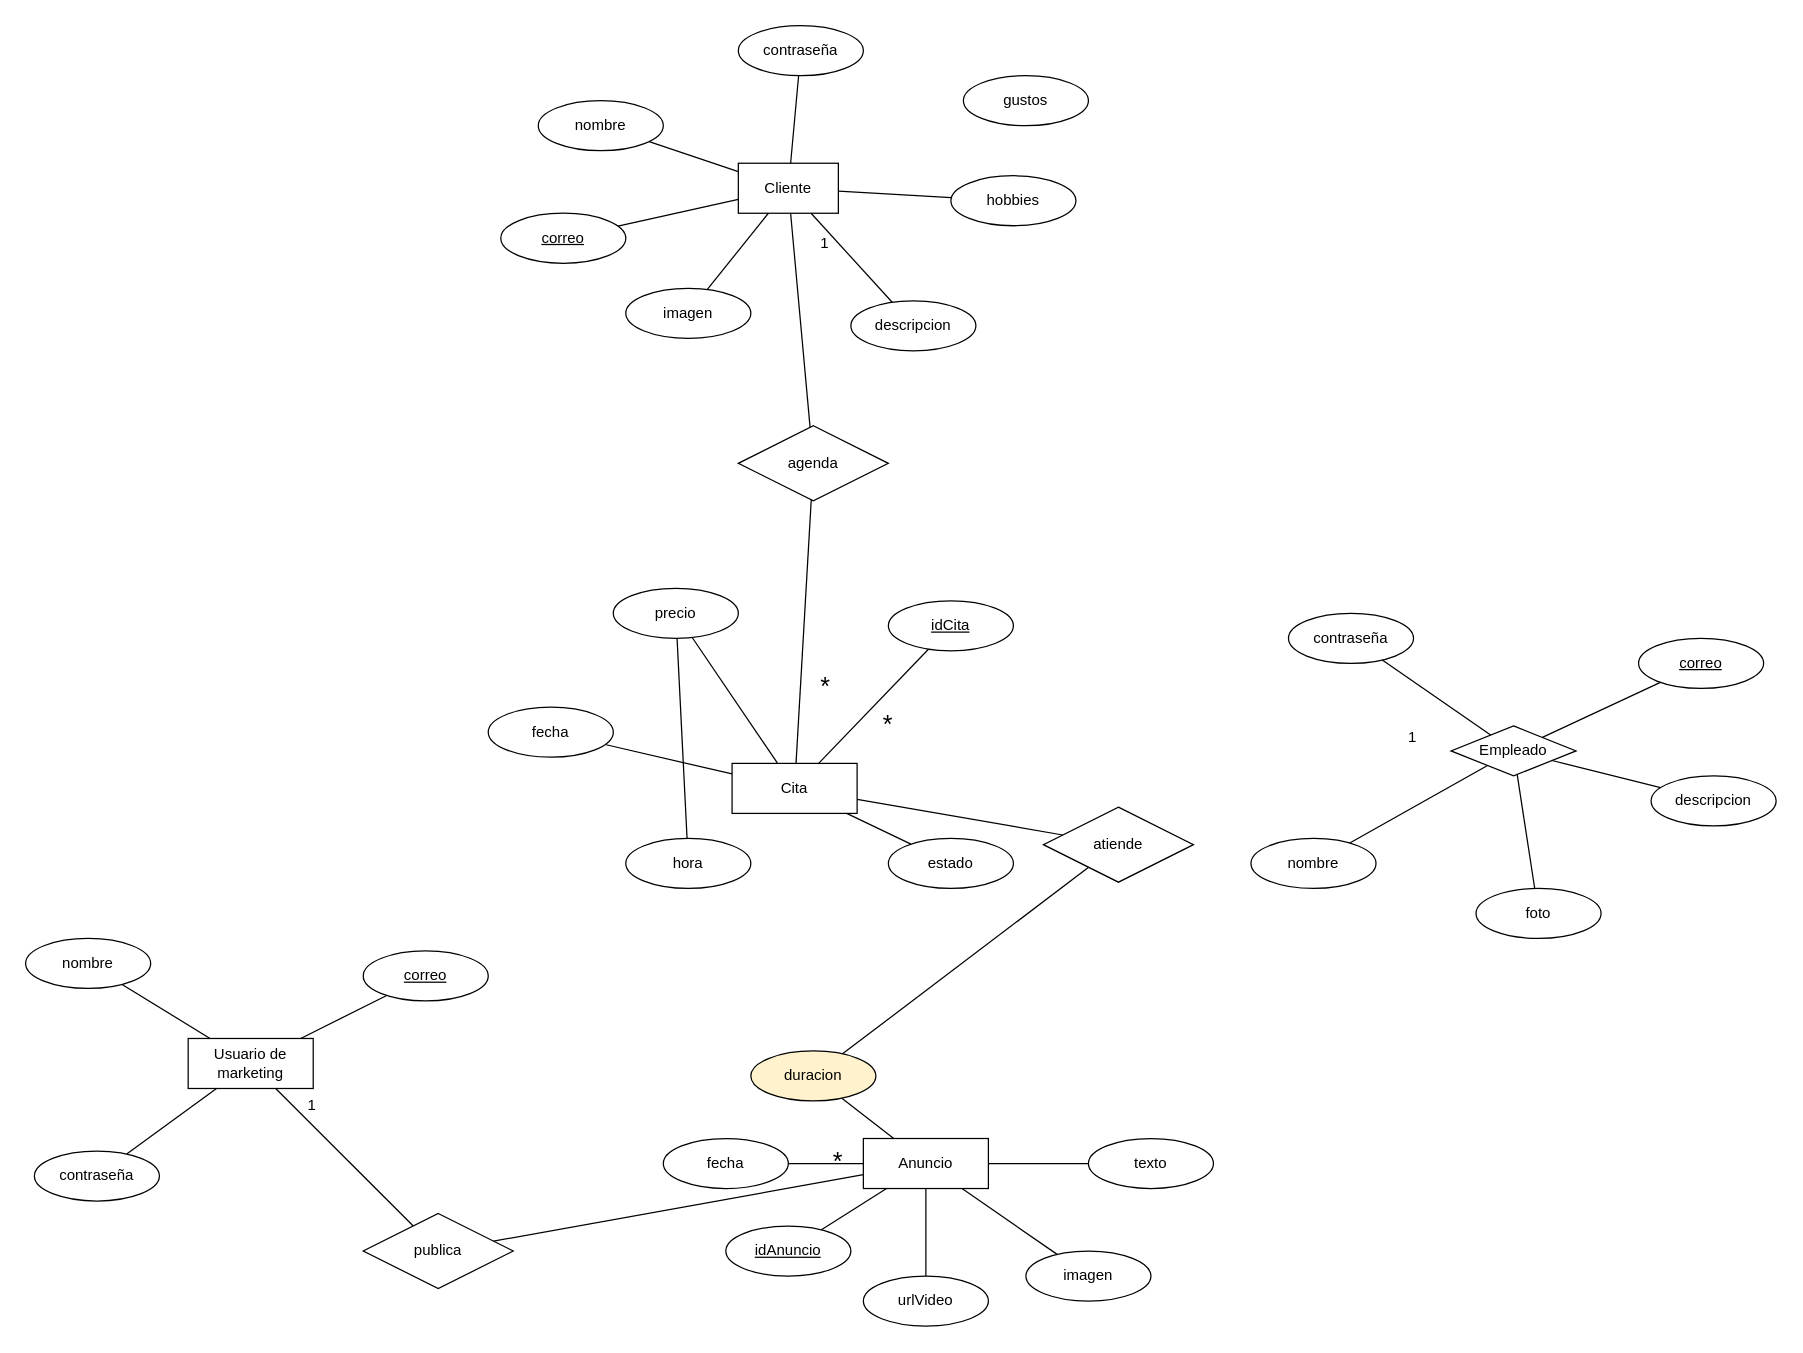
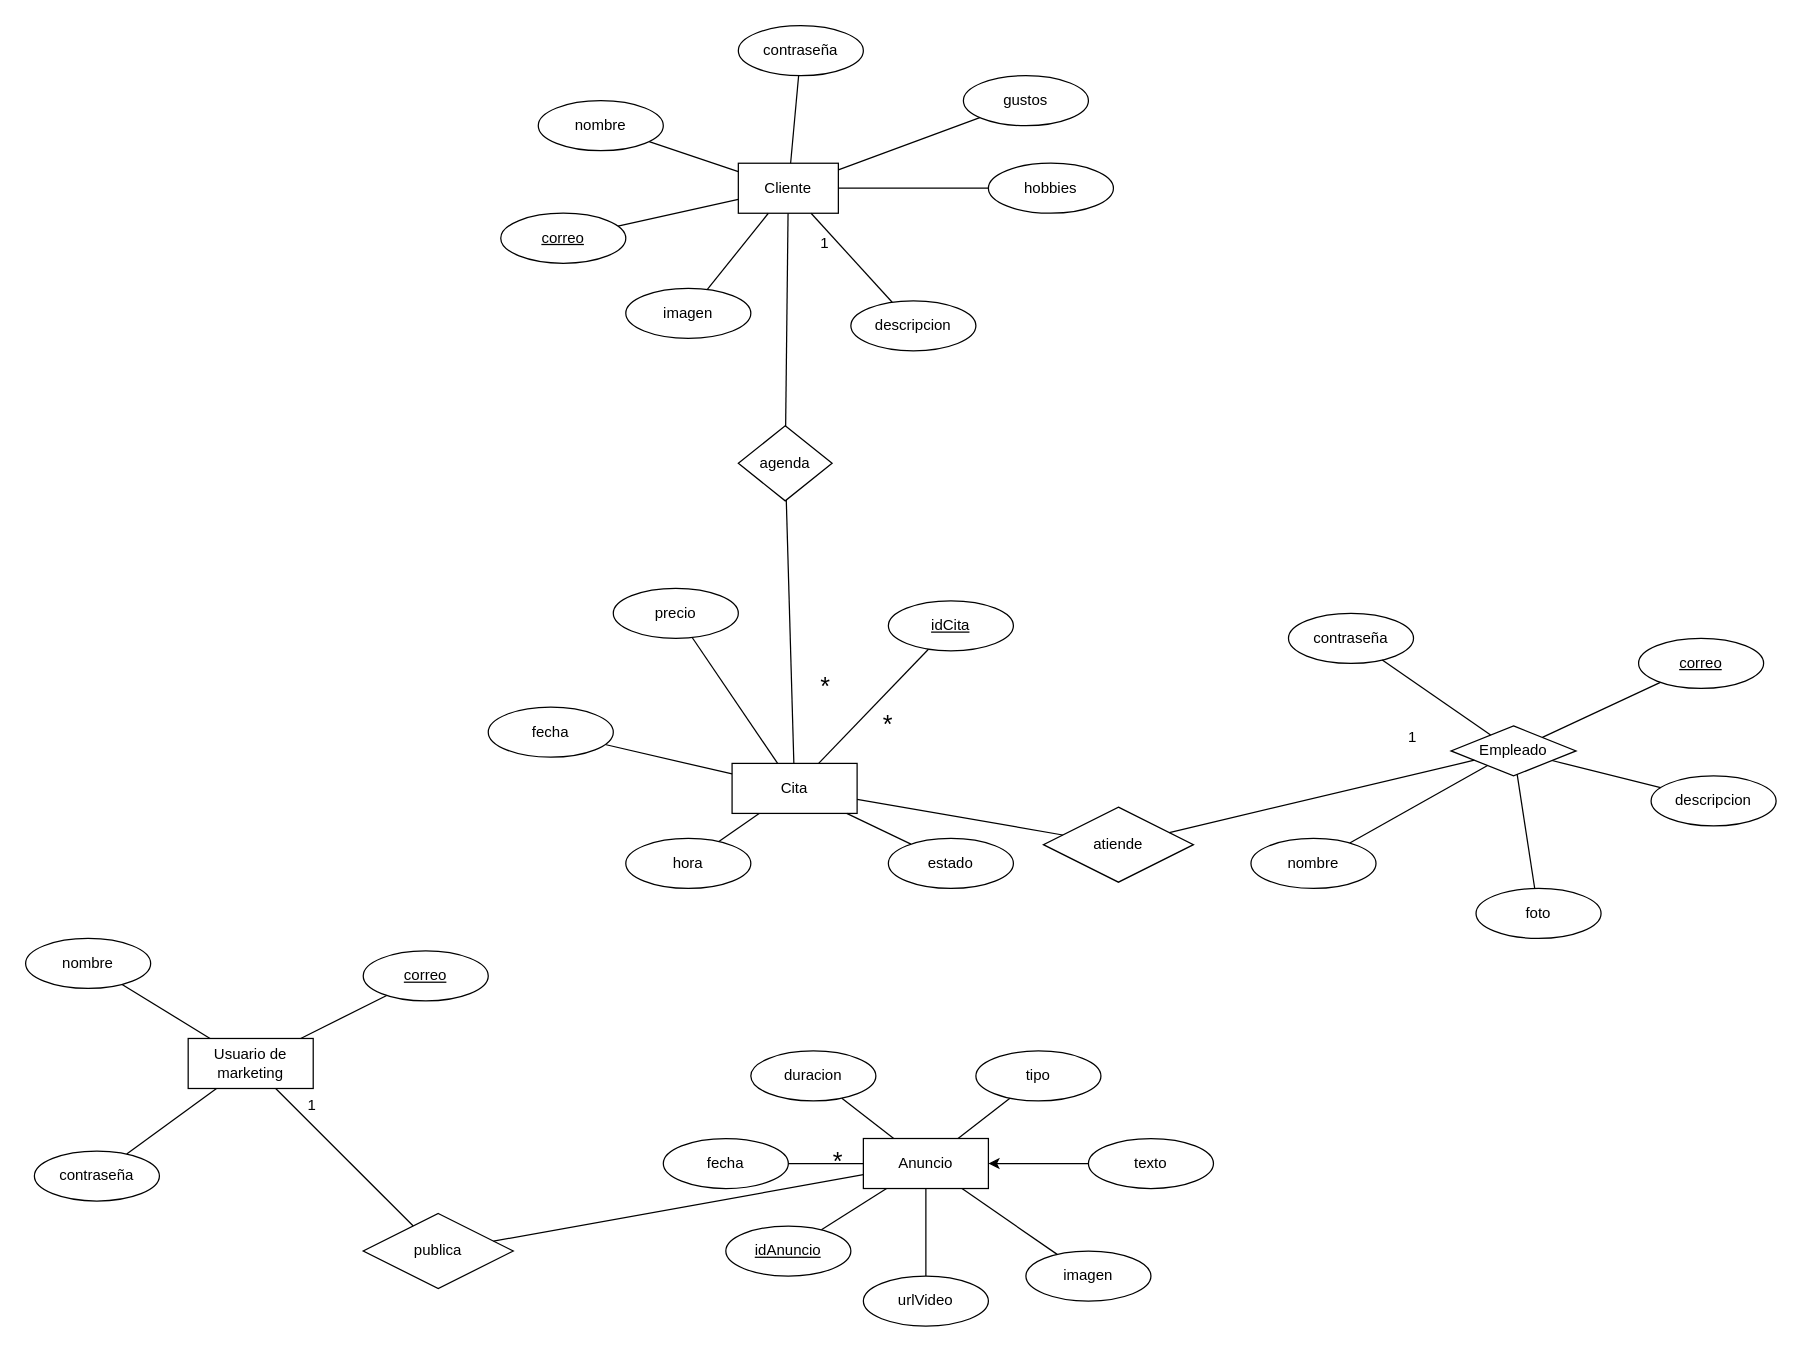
none -> (909, 144)
(1013, 201) -> (1051, 188)
(813, 463) -> (785, 463)
(682, 738) -> (738, 828)
(965, 960) -> (1321, 796)
(813, 1076) -> (813, 1076)
none -> (1038, 1076)
none -> (984, 1118)
(994, 1163) -> (998, 1163)
